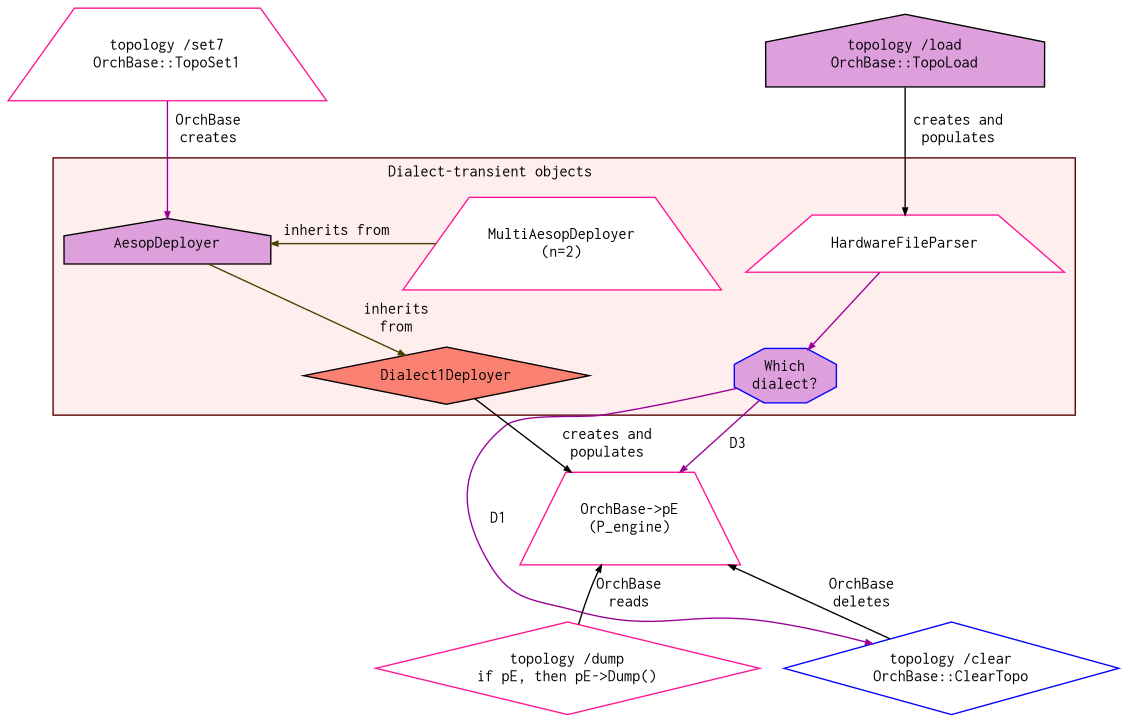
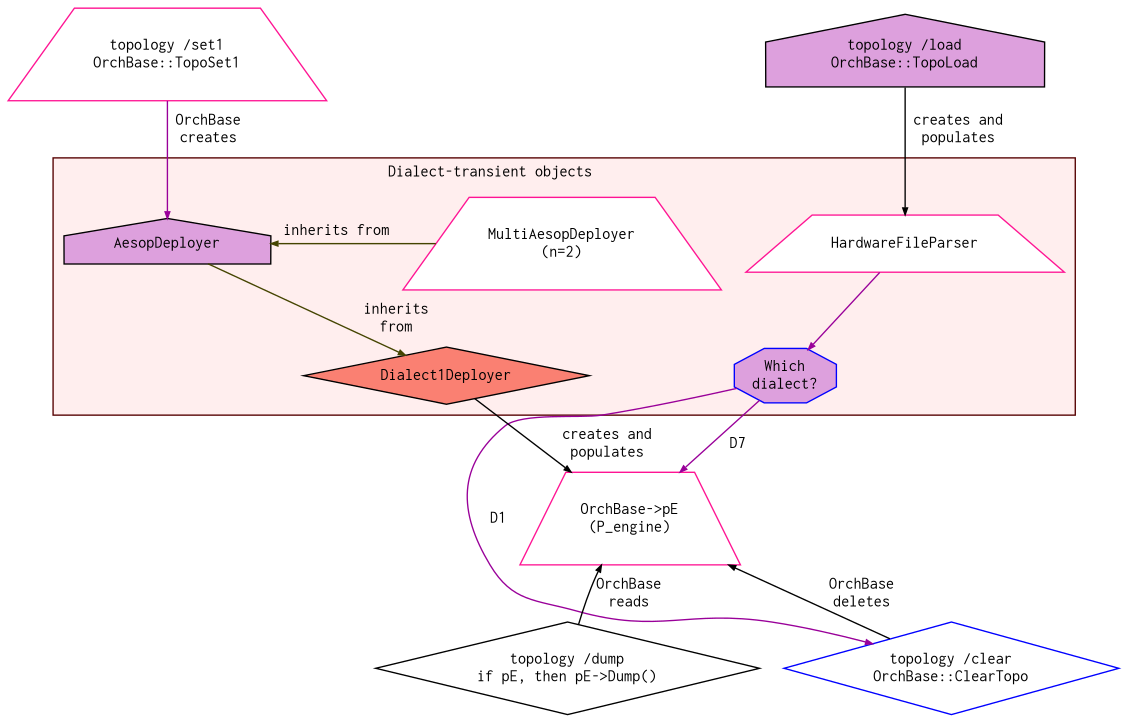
(167, 54) -> (167, 54)
(738, 444) -> (738, 444)
(568, 668) -> (568, 668)
